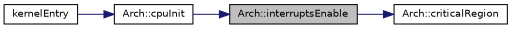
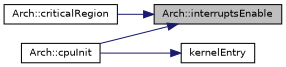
(91, 14) -> (135, 53)
(370, 14) -> (131, 14)
